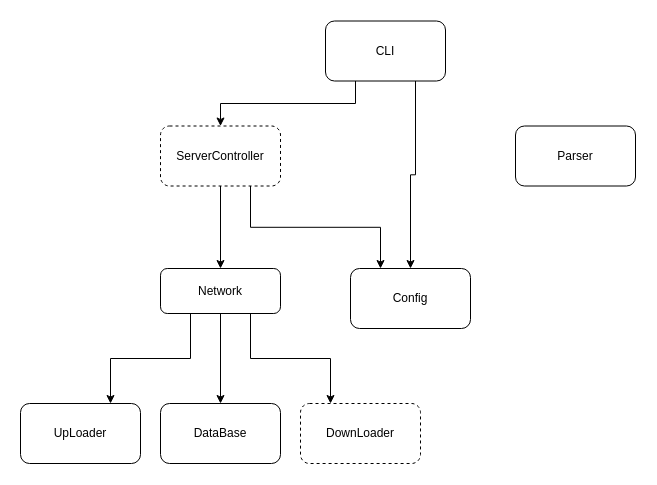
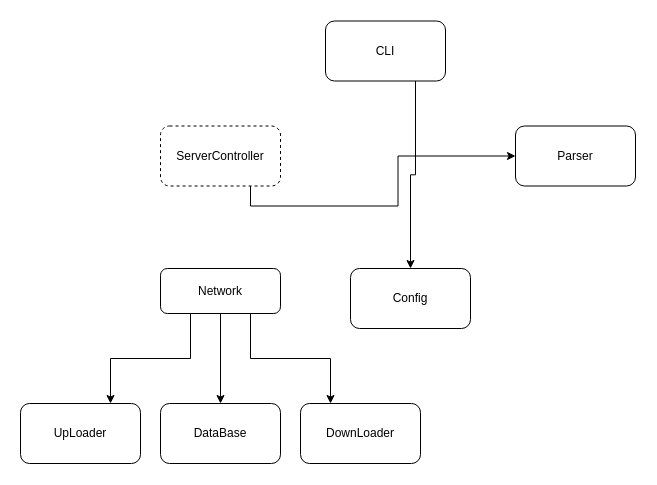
(292, 104) -> none
(221, 224) -> none
(321, 227) -> (398, 200)
(361, 434) -> (361, 434)
